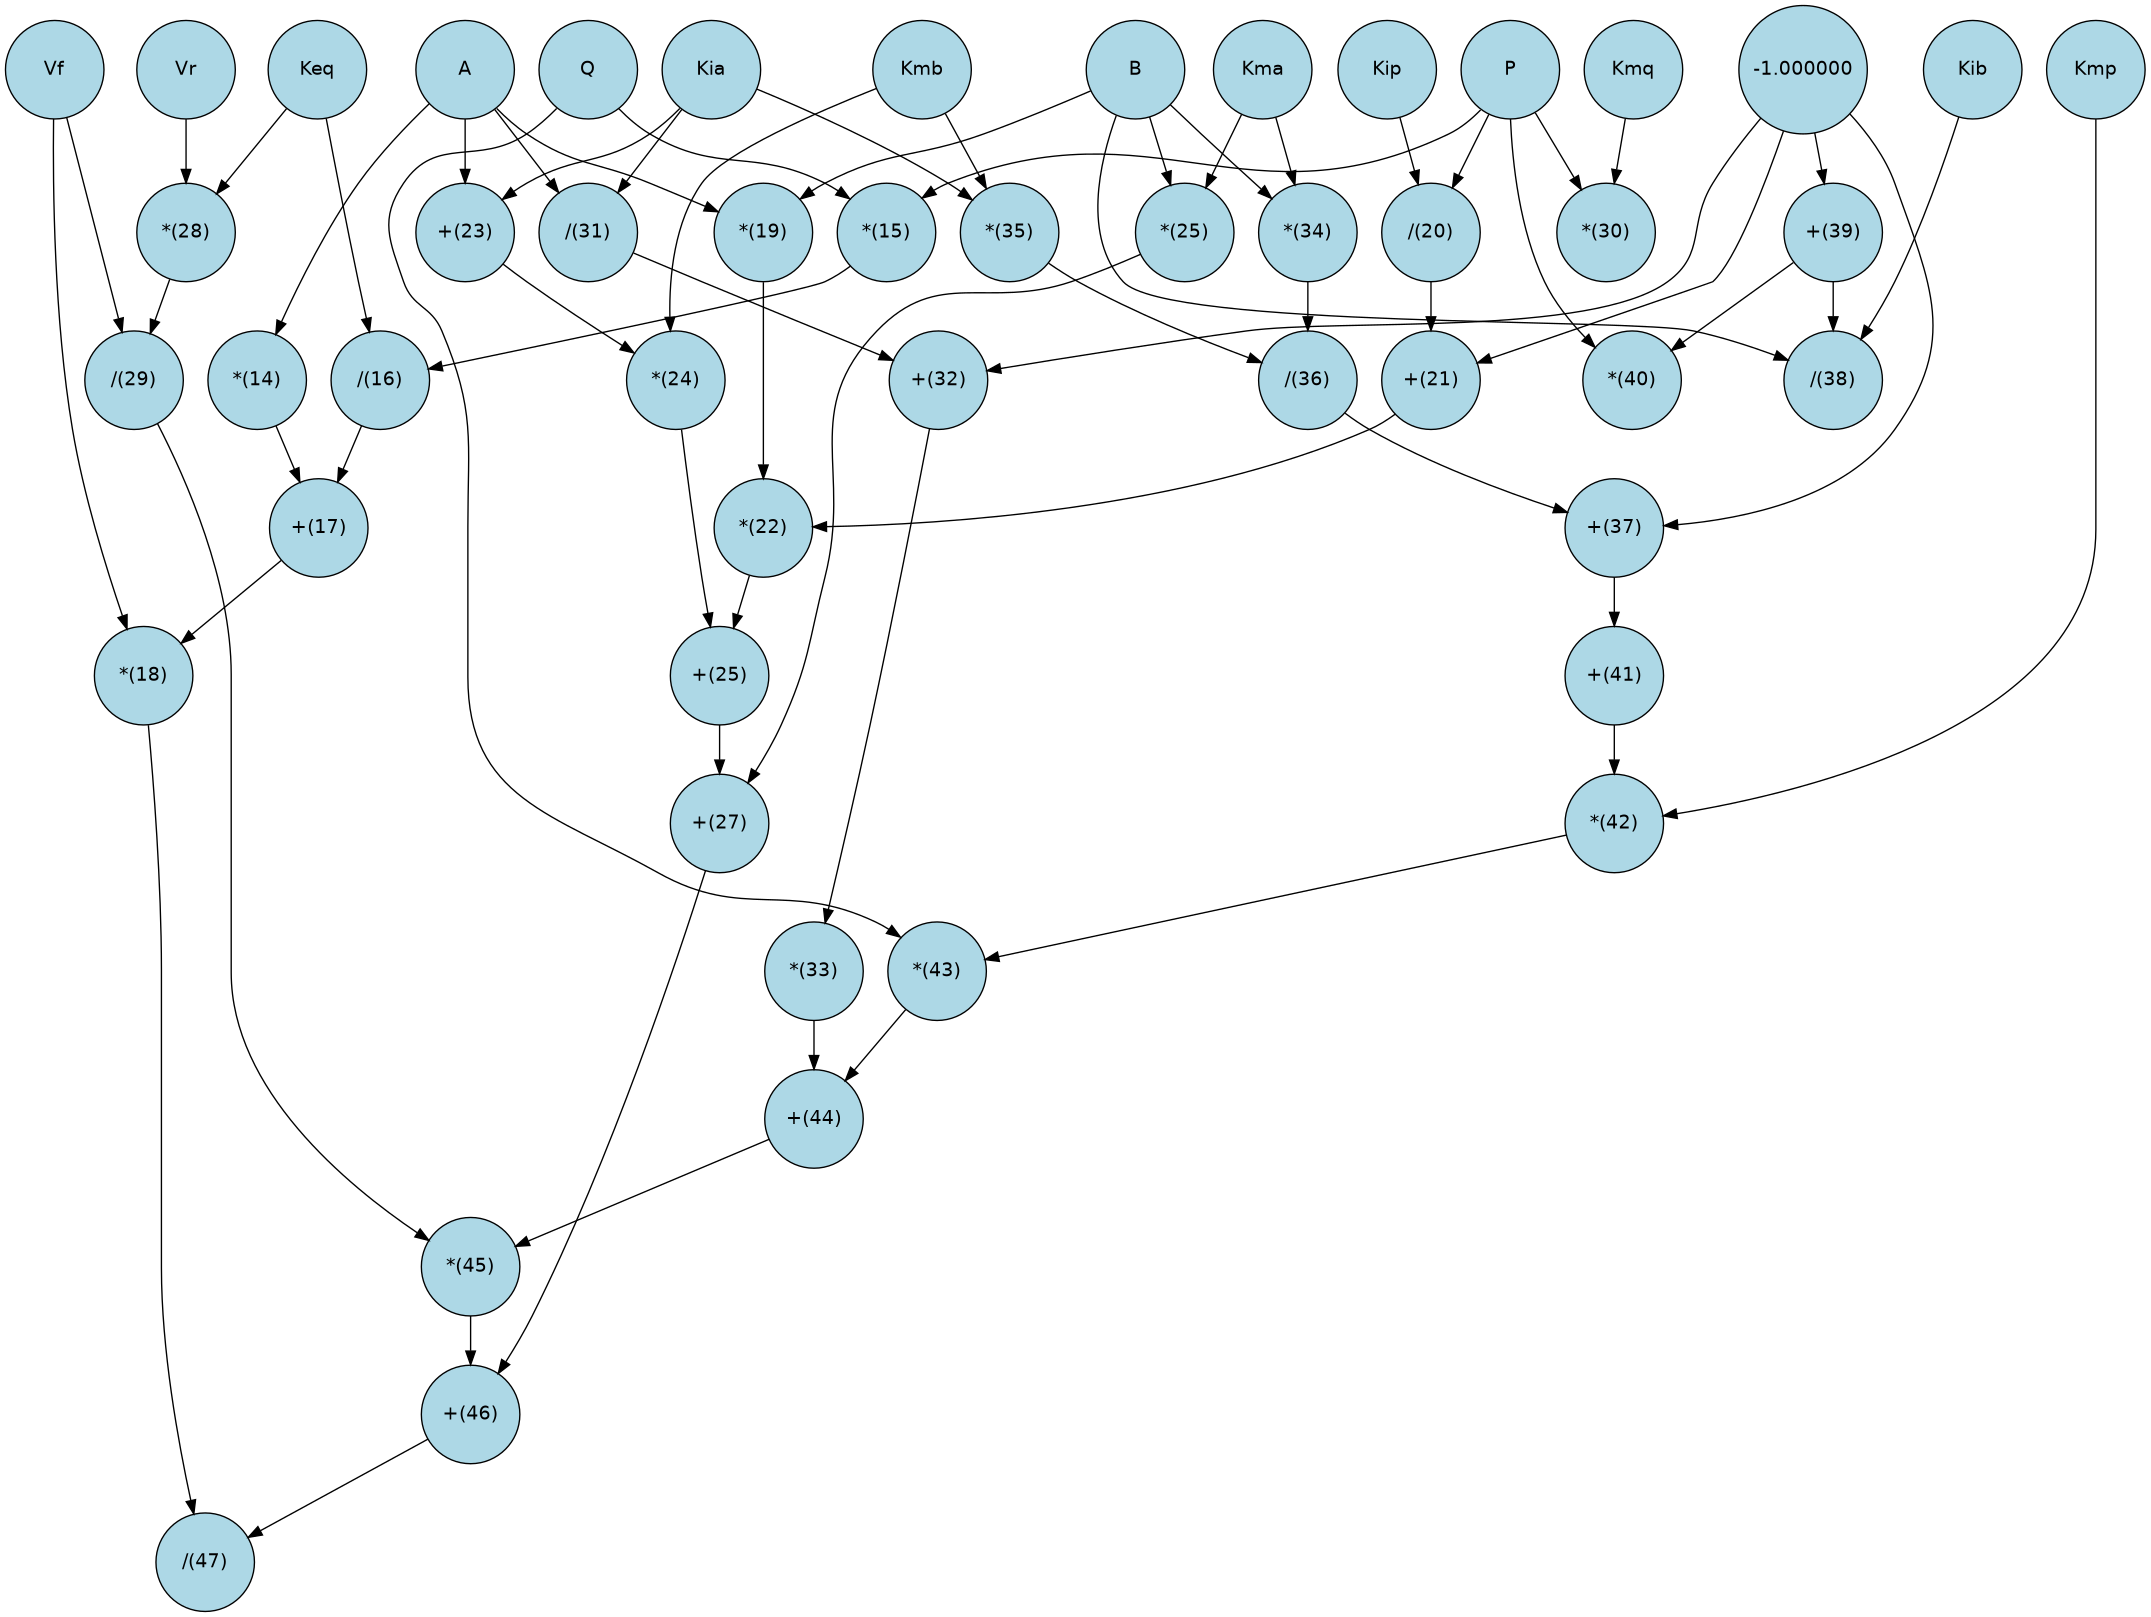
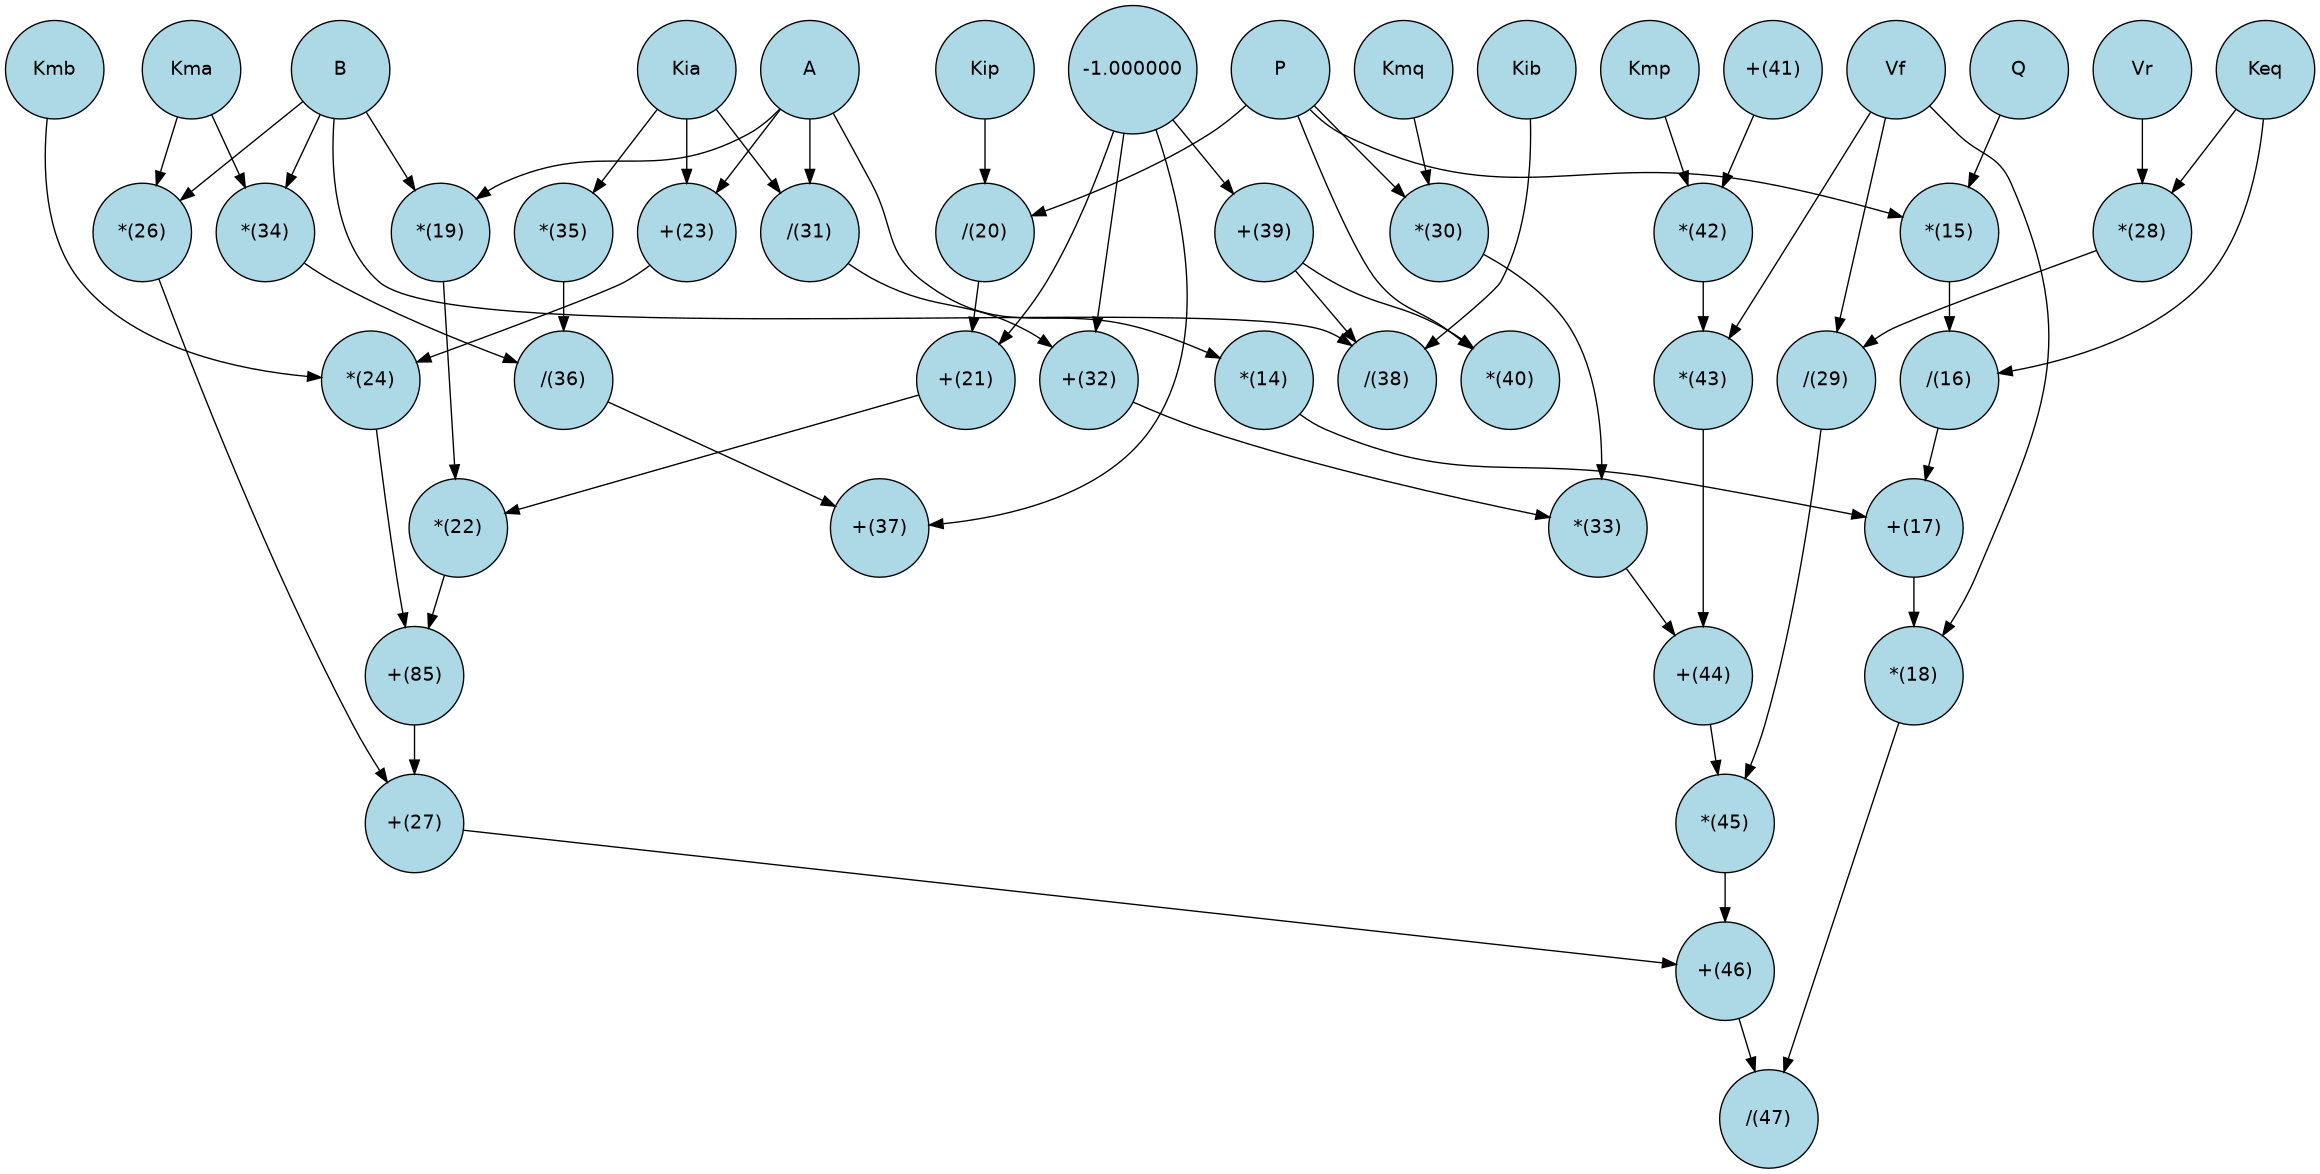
(965, 149) -> none
(1185, 232) -> (142, 232)
none -> (1577, 340)
(1614, 595) -> none
(468, 597) -> (1804, 219)
(720, 676) -> (415, 676)
